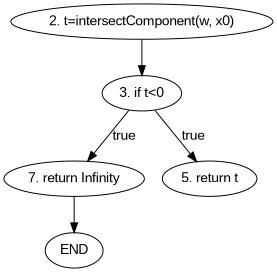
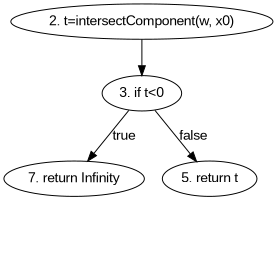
(193, 136) -> (193, 136)
(74, 250) -> none
